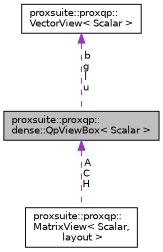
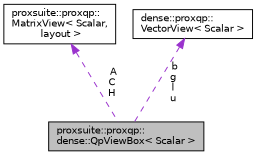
(81, 19) -> (193, 24)
(81, 179) -> (97, 87)
